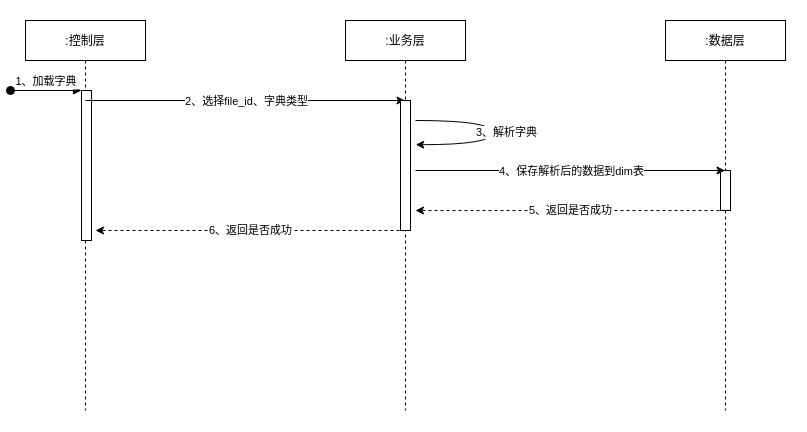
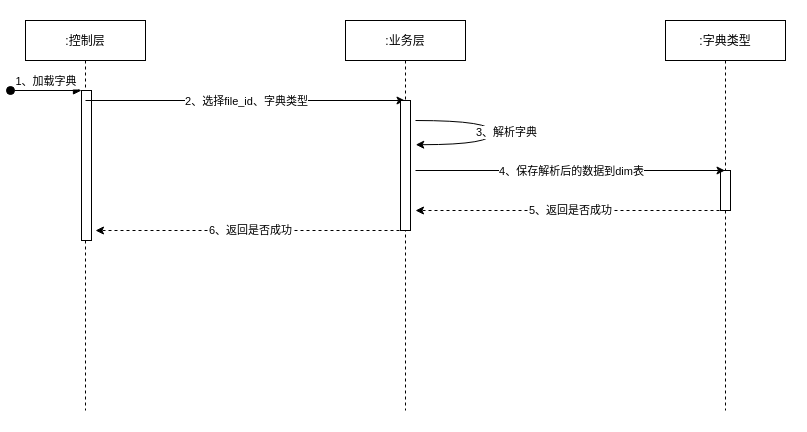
(725, 41) -> (725, 41)
